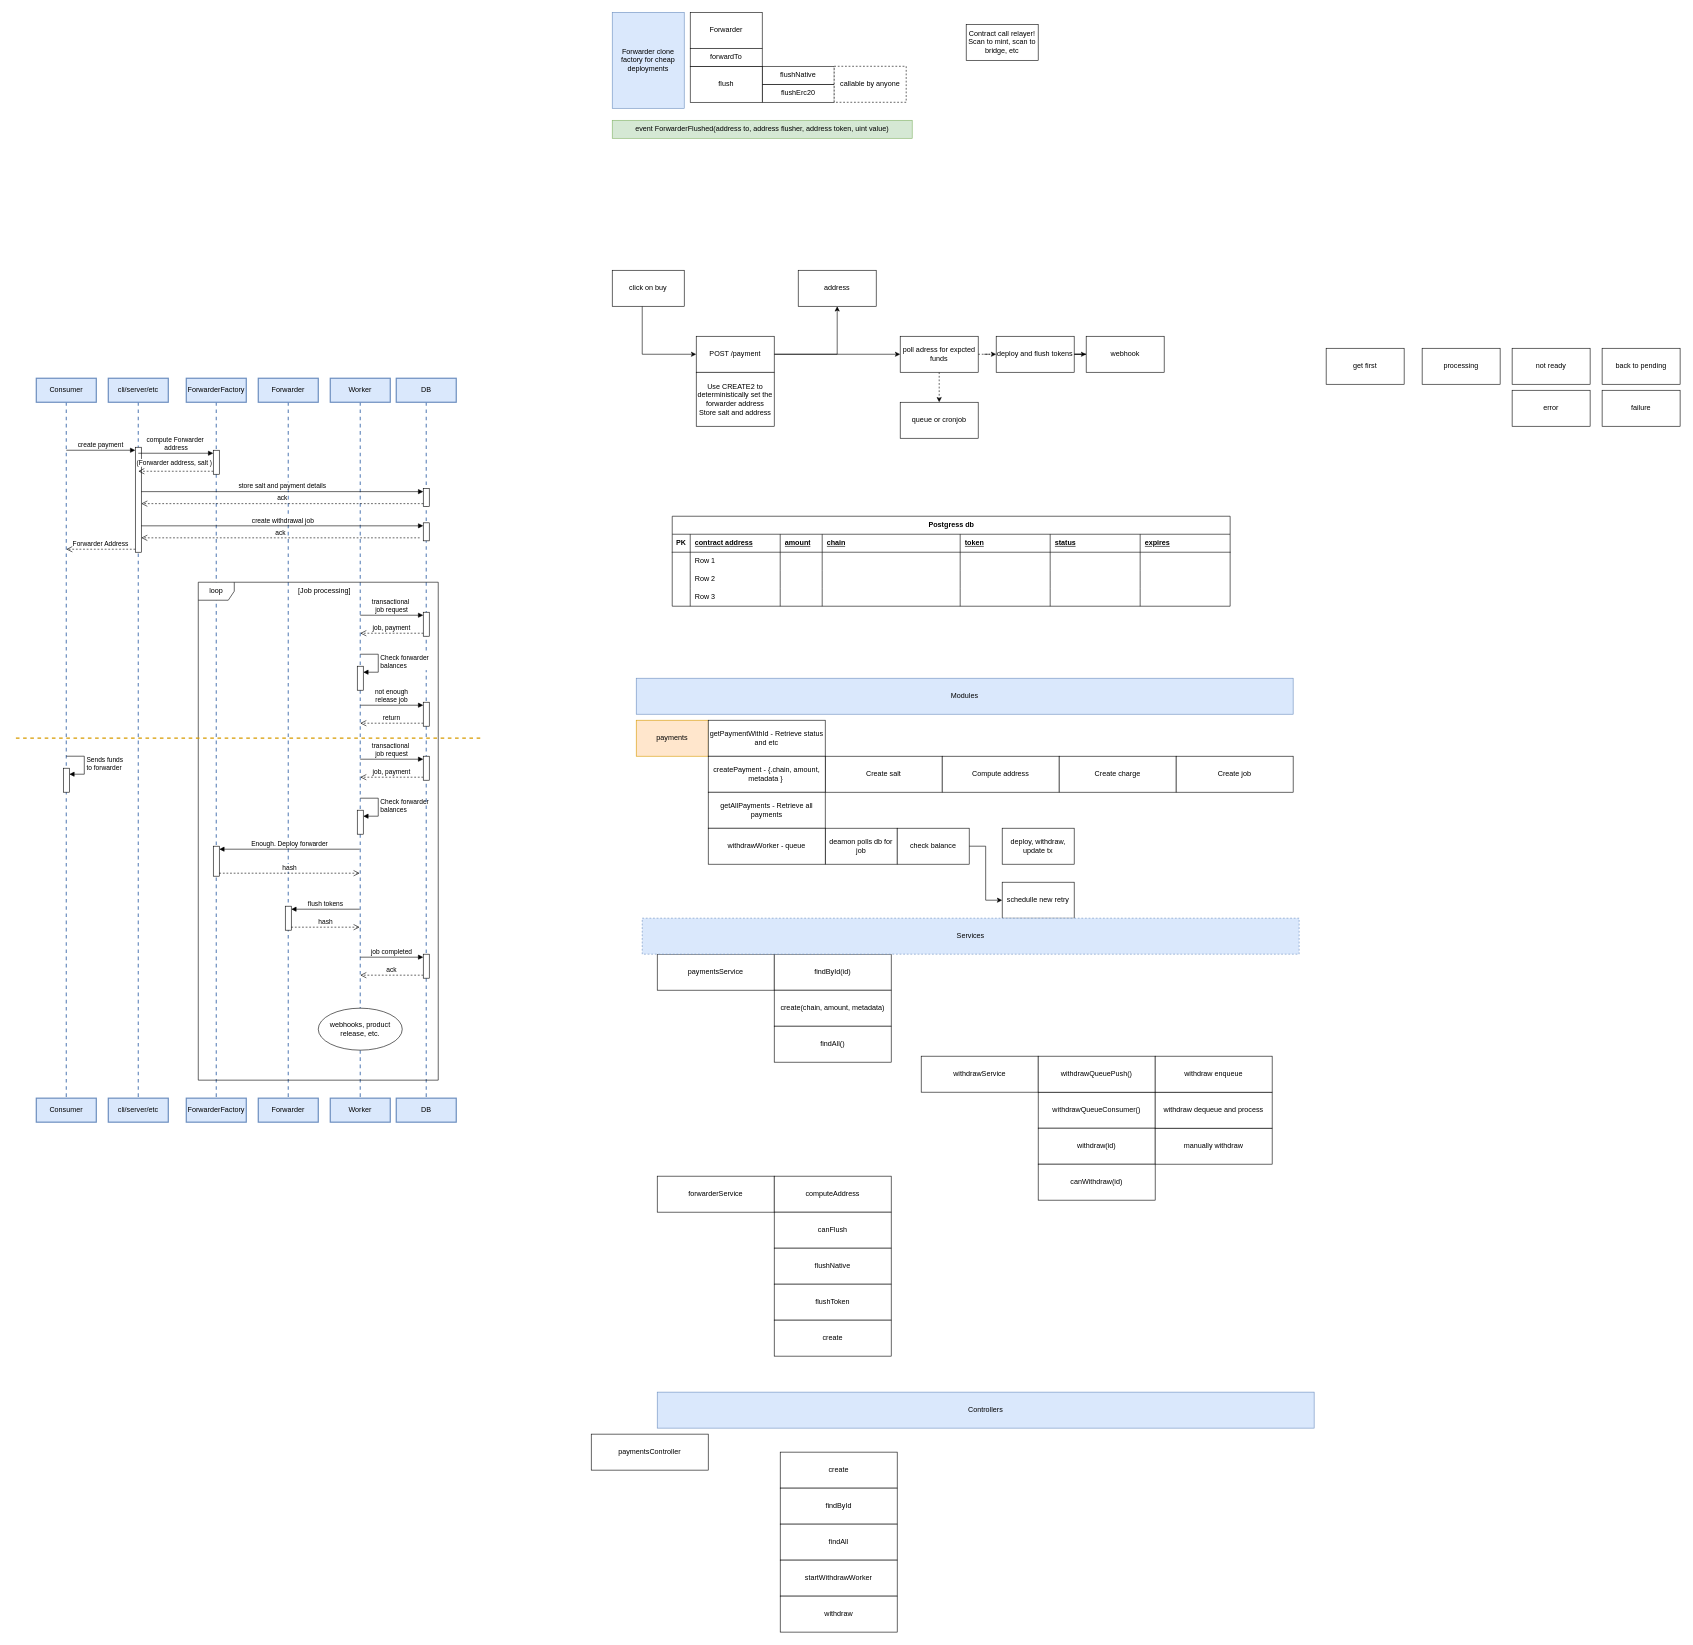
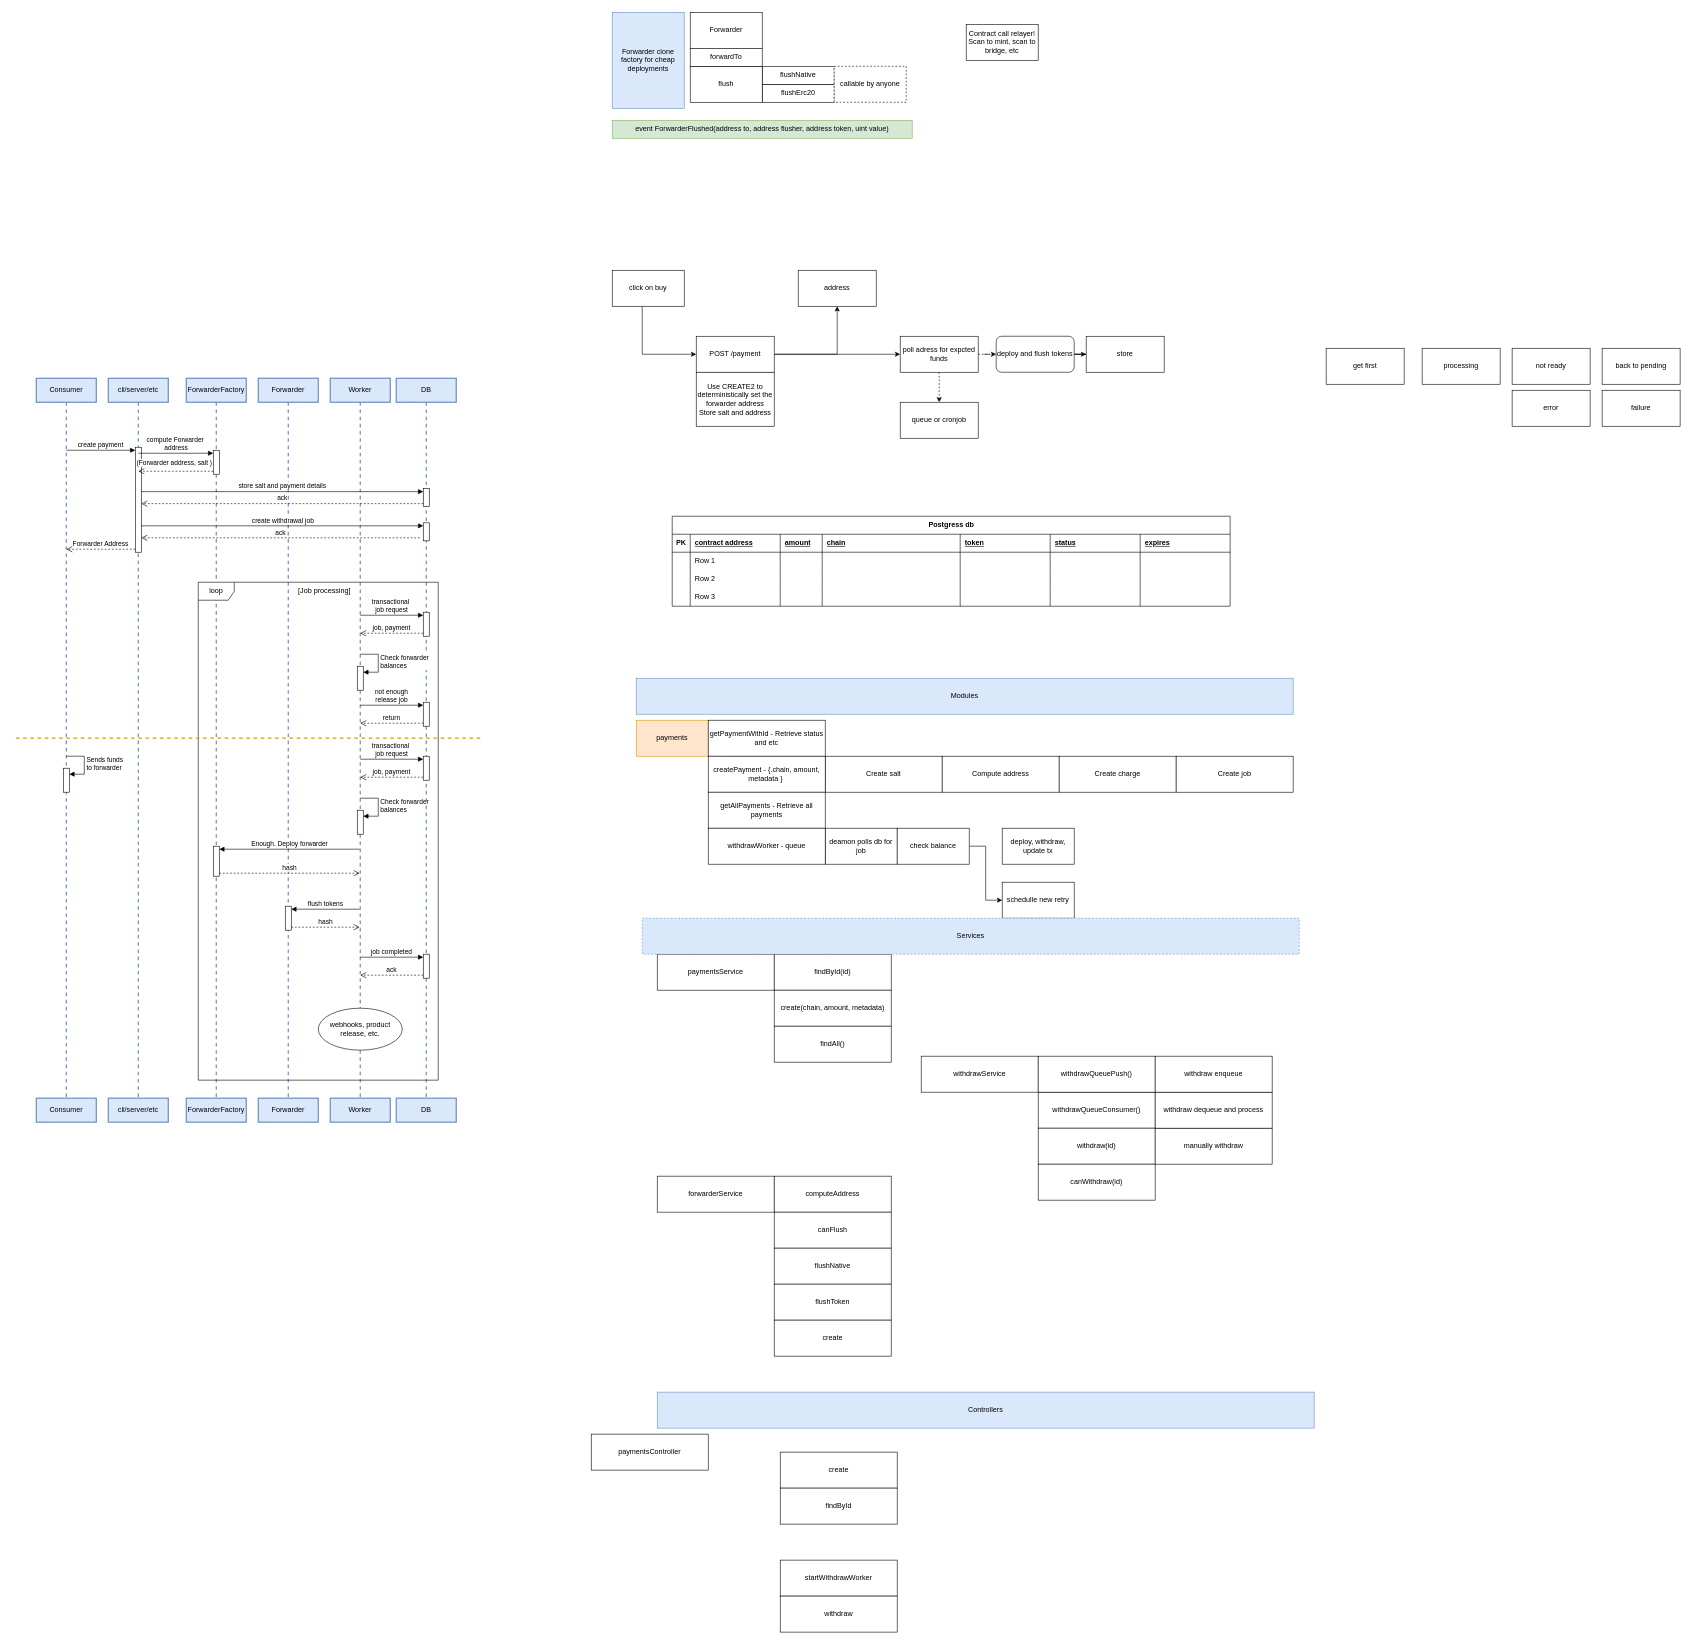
(1035, 354) -> (1035, 354)
(1125, 354) -> (1125, 354)
(839, 1542) -> none
